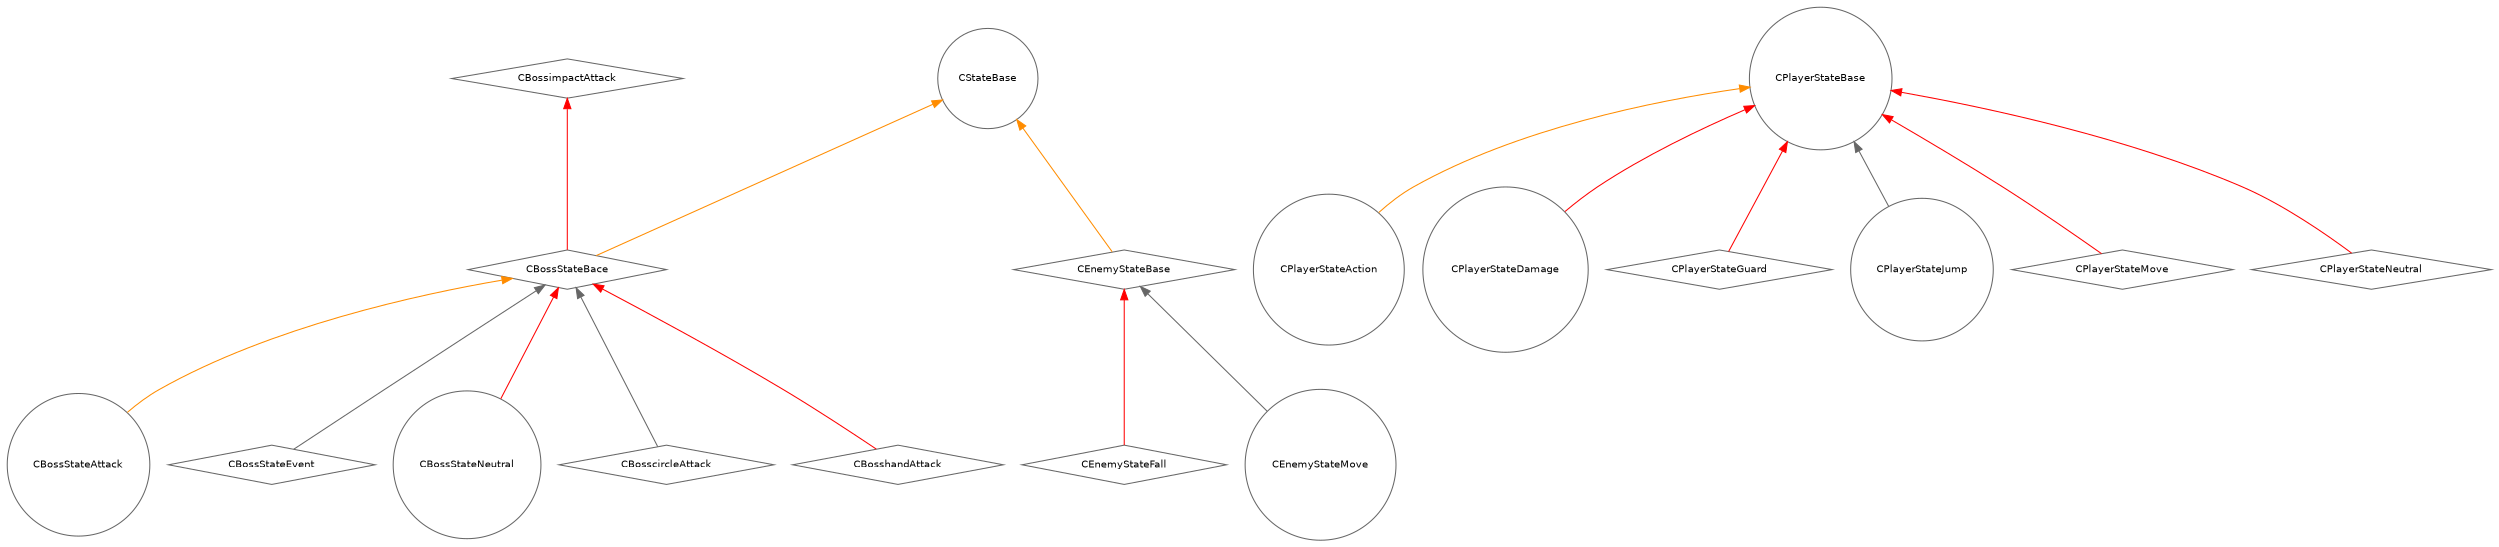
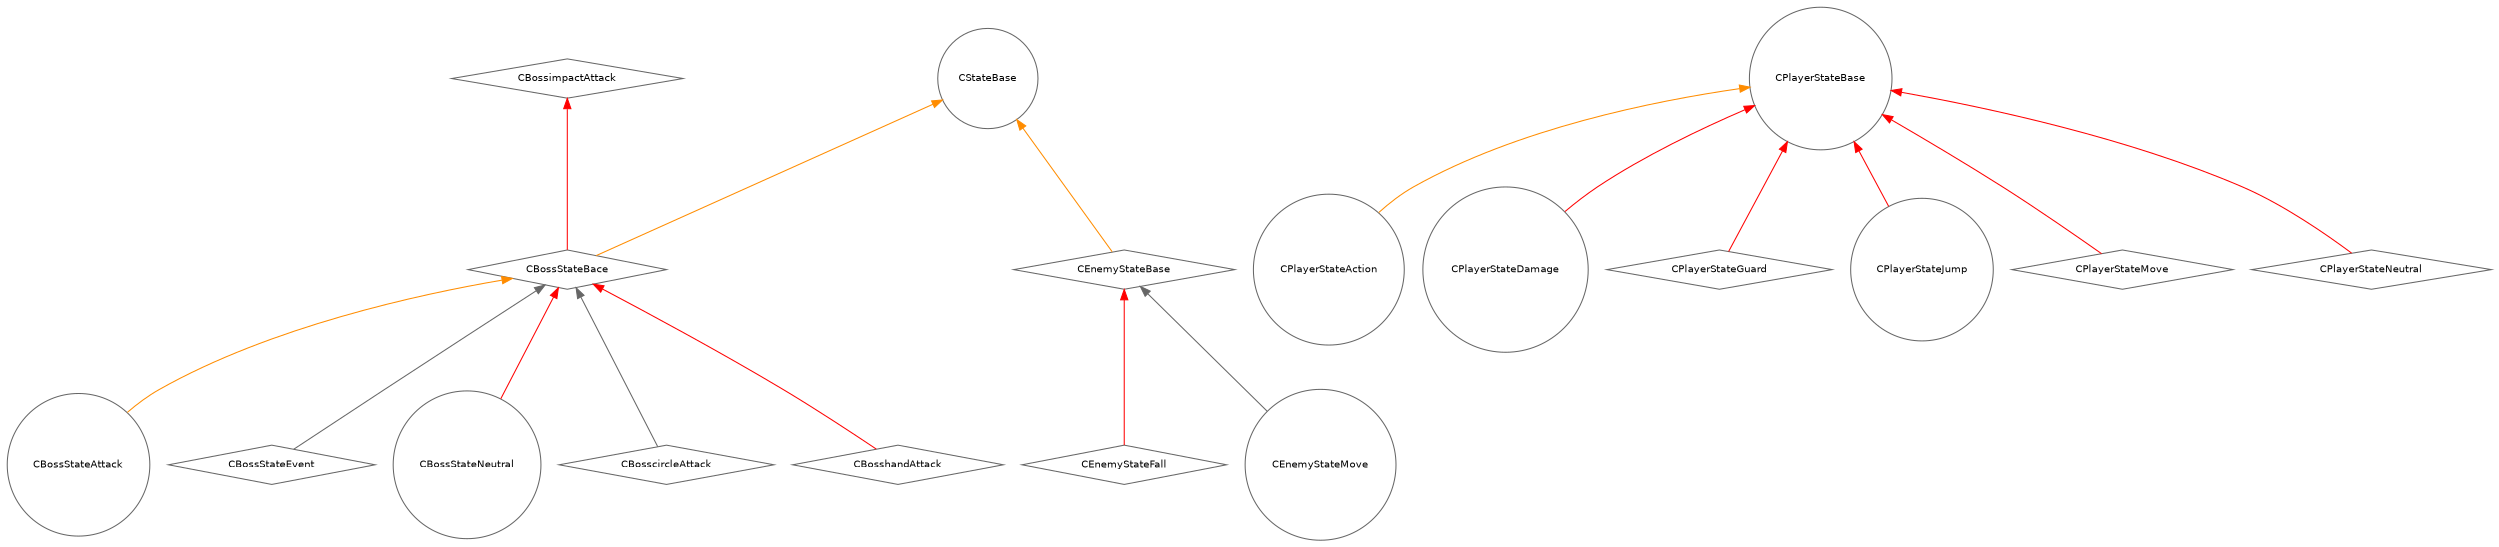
(1874, 179) -> (1874, 179)
